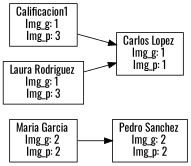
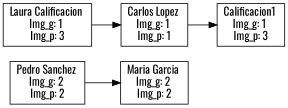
(93, 38) -> (198, 25)
(43, 83) -> (47, 25)
(91, 141) -> (99, 83)
